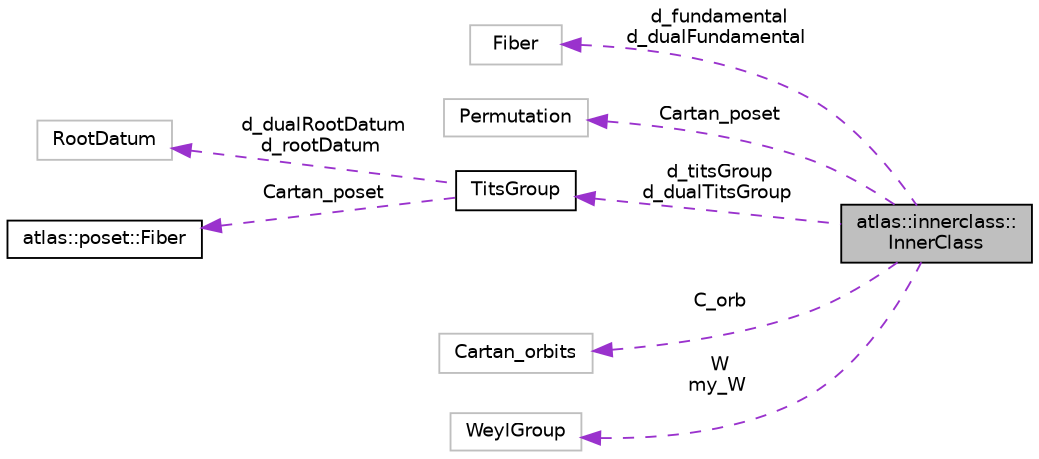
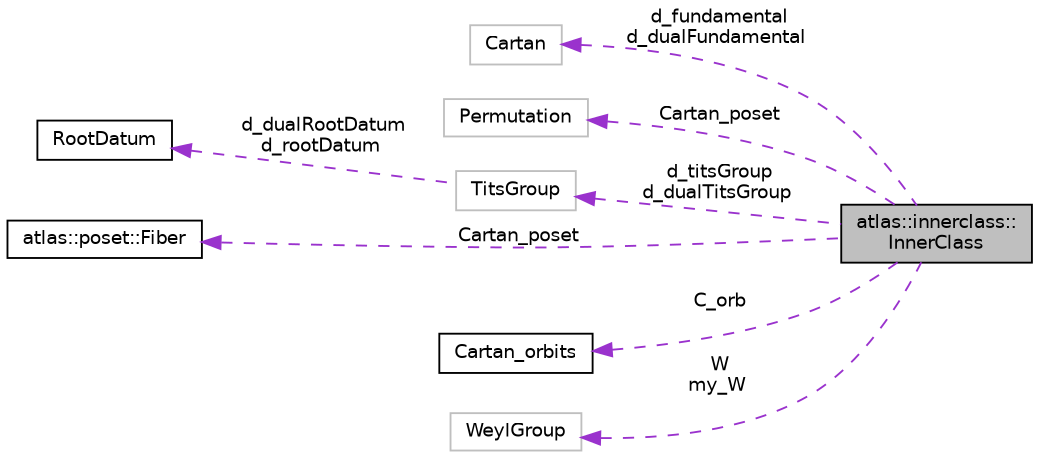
(516, 45) -> (516, 45)
(105, 140) -> (105, 140)
(516, 191) -> (516, 191)
(338, 212) -> (531, 248)
(516, 353) -> (516, 353)
